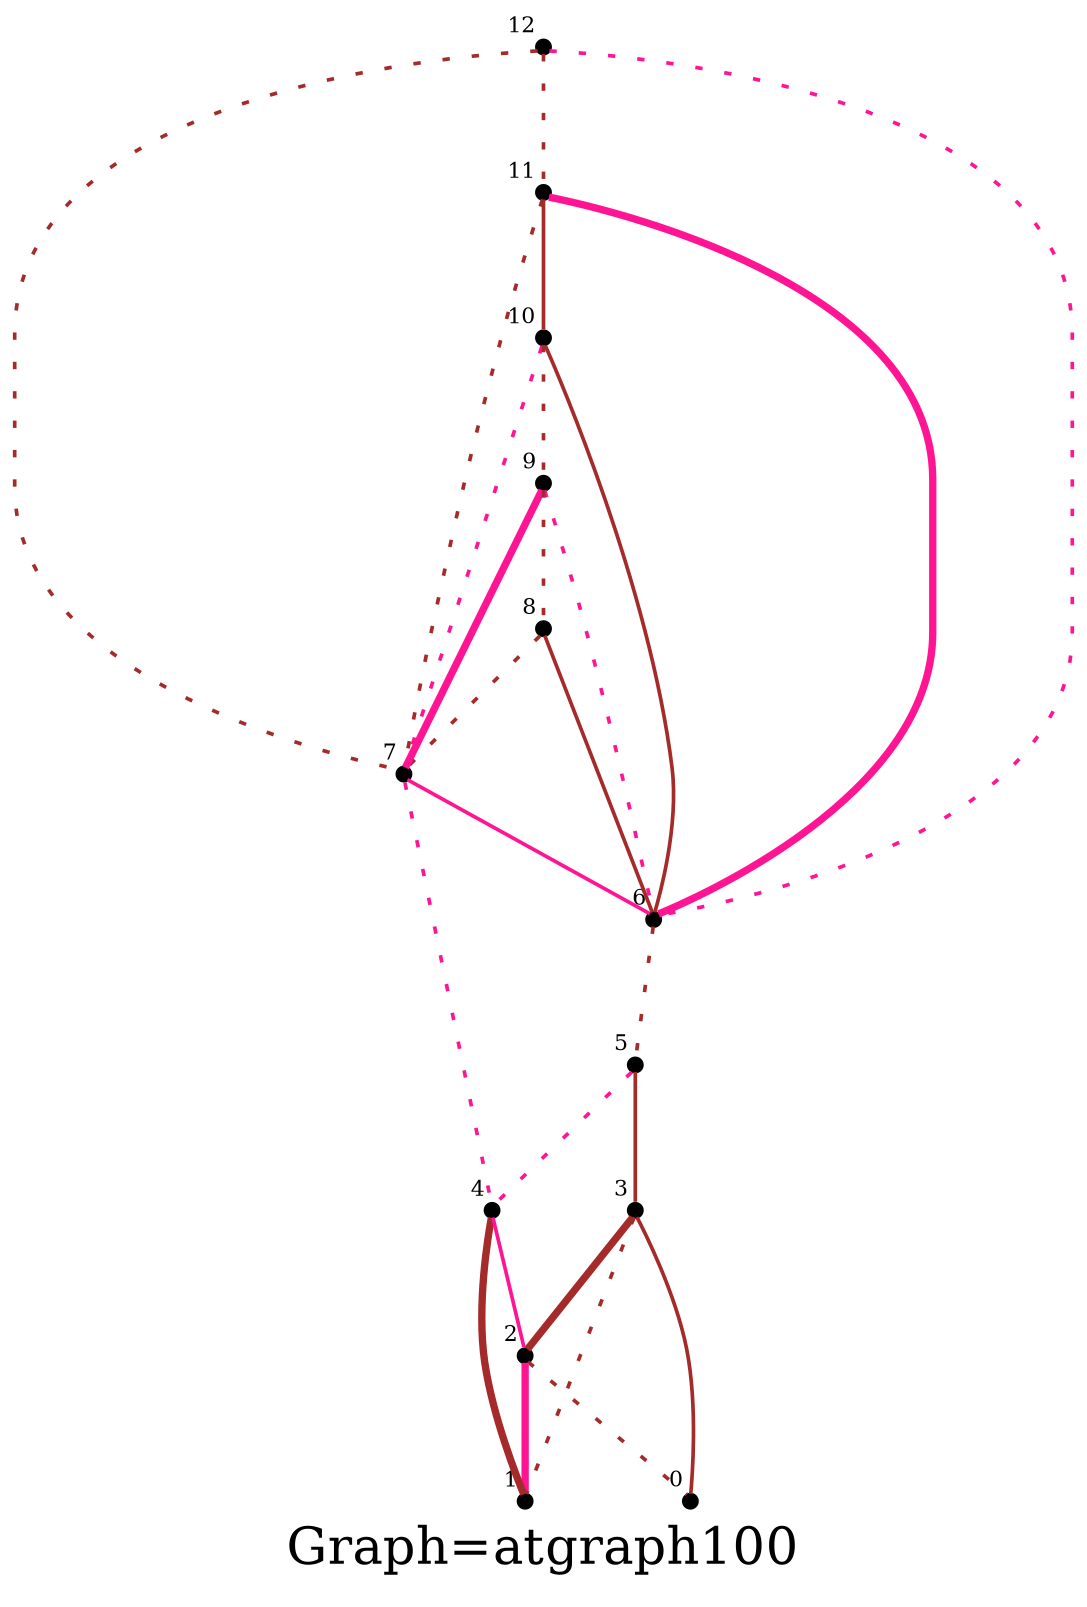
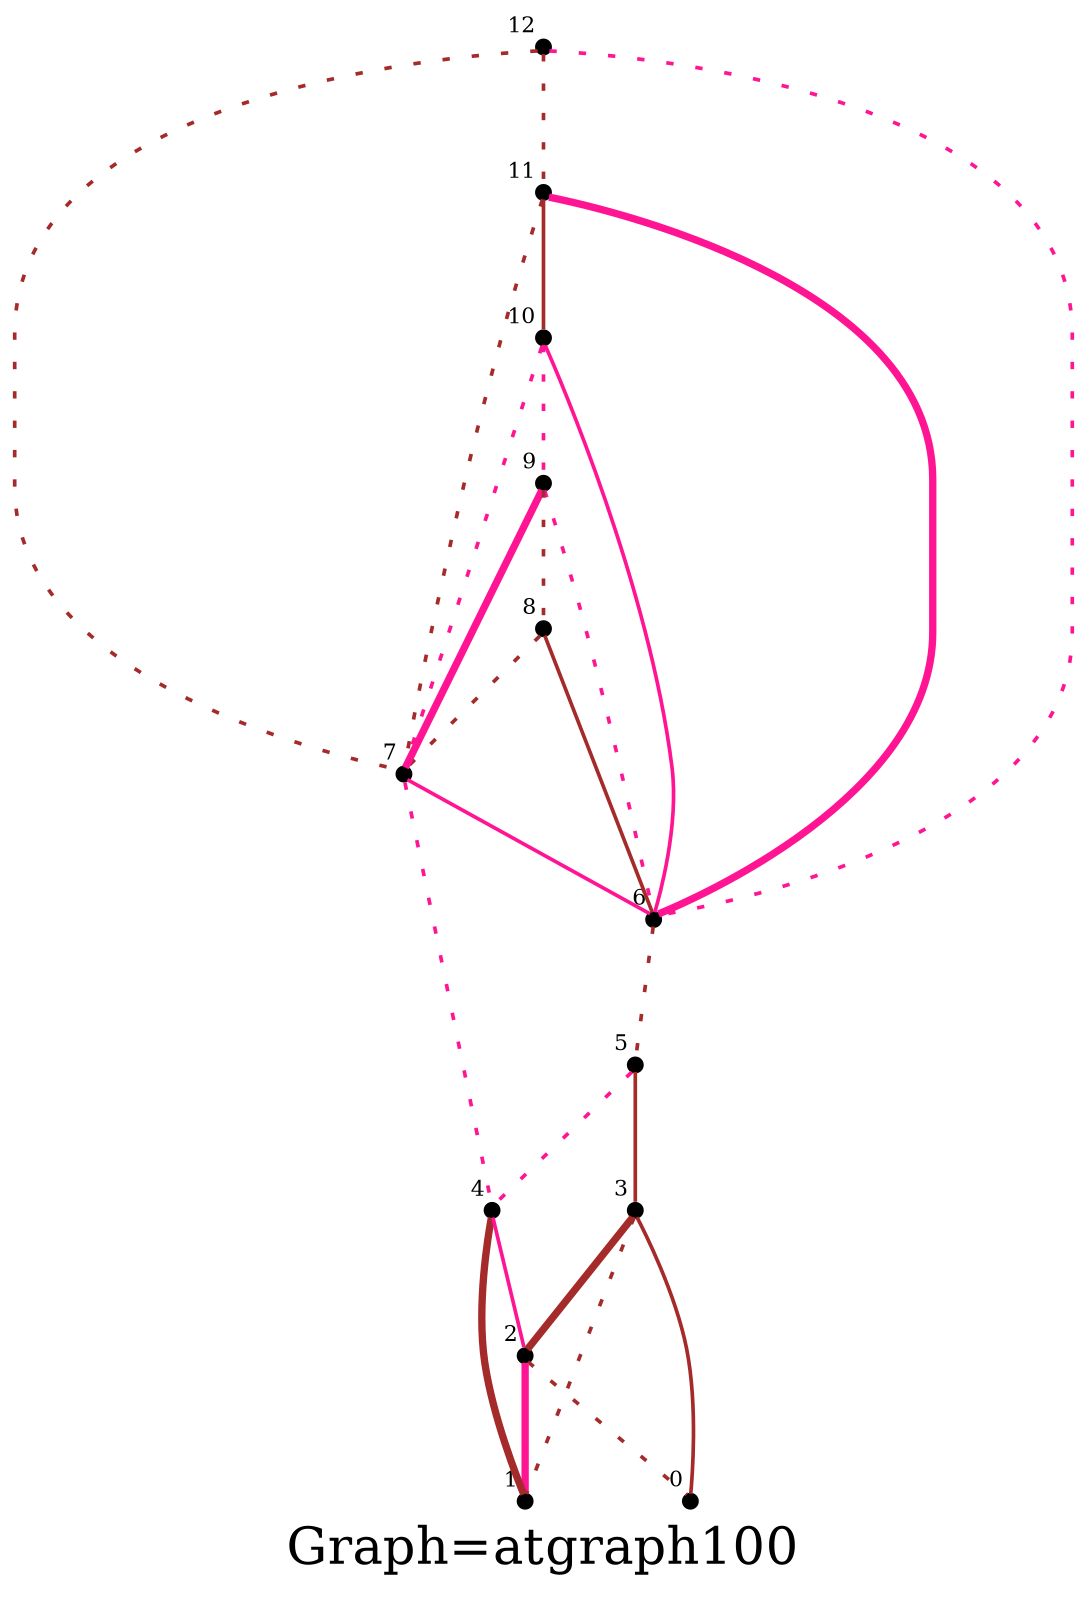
(543, 413) -> (543, 413)
(643, 623) -> (643, 623)
